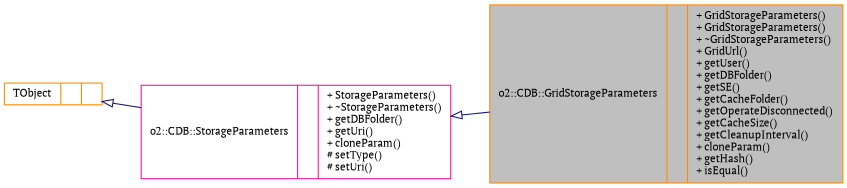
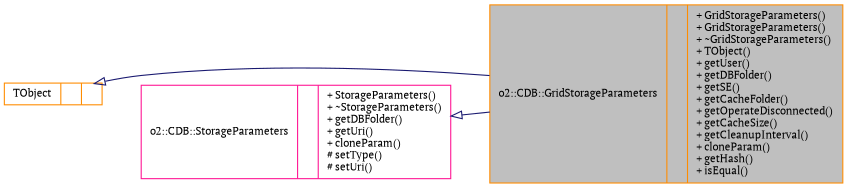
(722, 52) -> (724, 52)
(127, 105) -> (297, 68)
